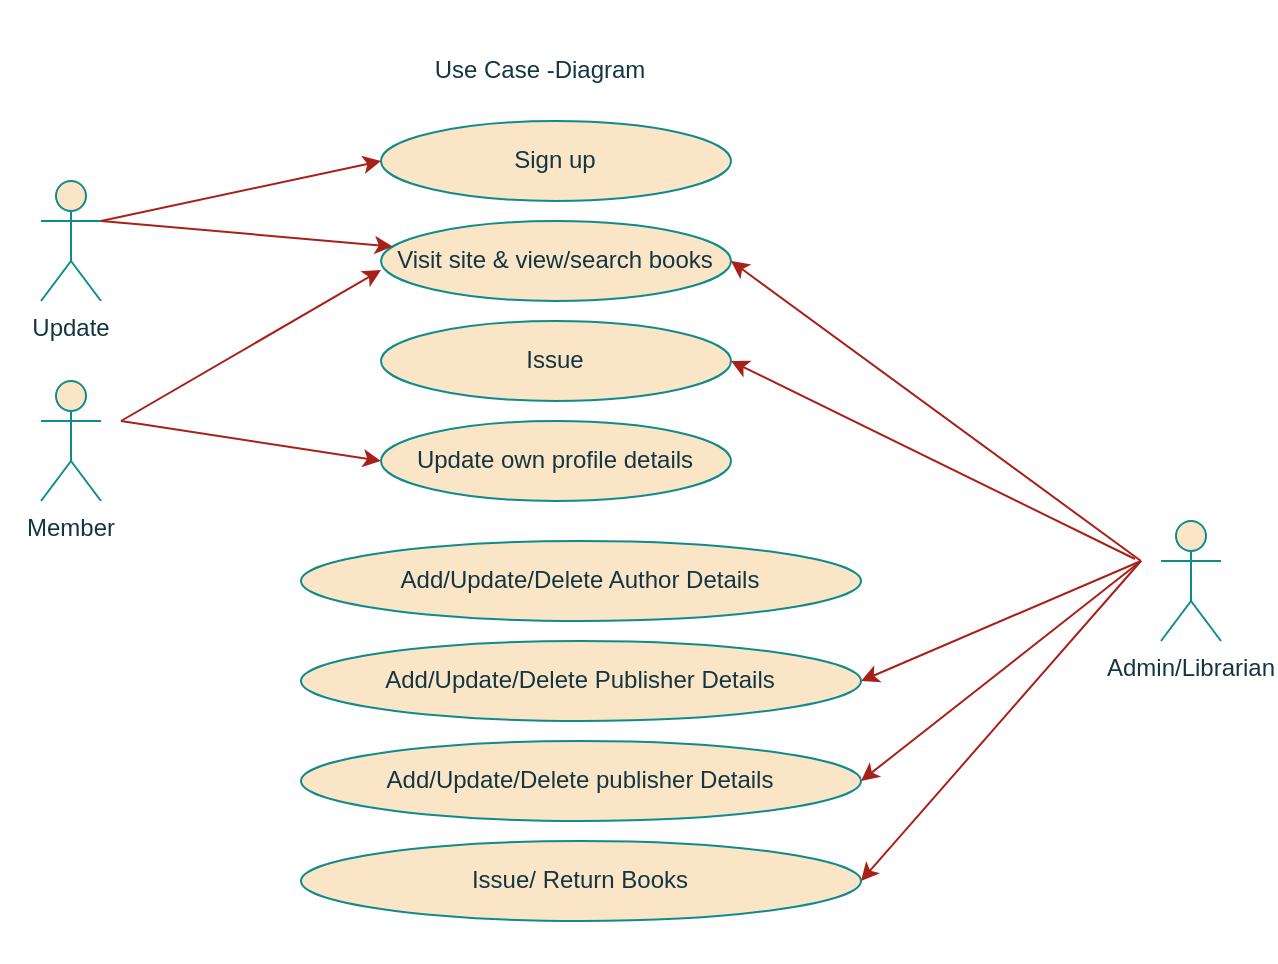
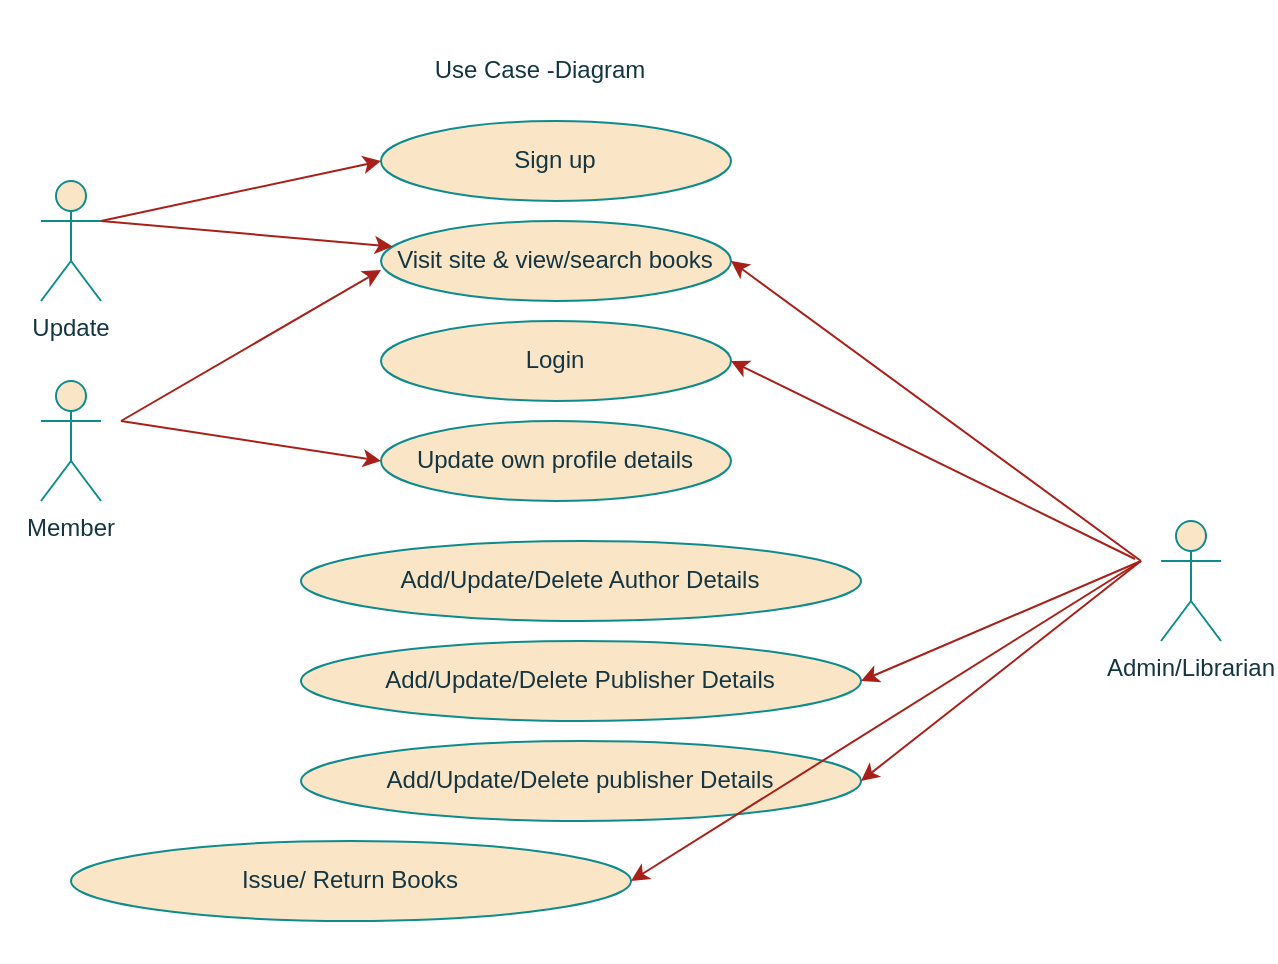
(556, 361) -> (556, 361)
(581, 881) -> (351, 881)
